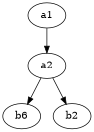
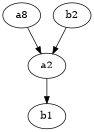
(47, 15) -> (22, 15)
(58, 88) -> (61, 37)
(22, 116) -> (47, 116)
